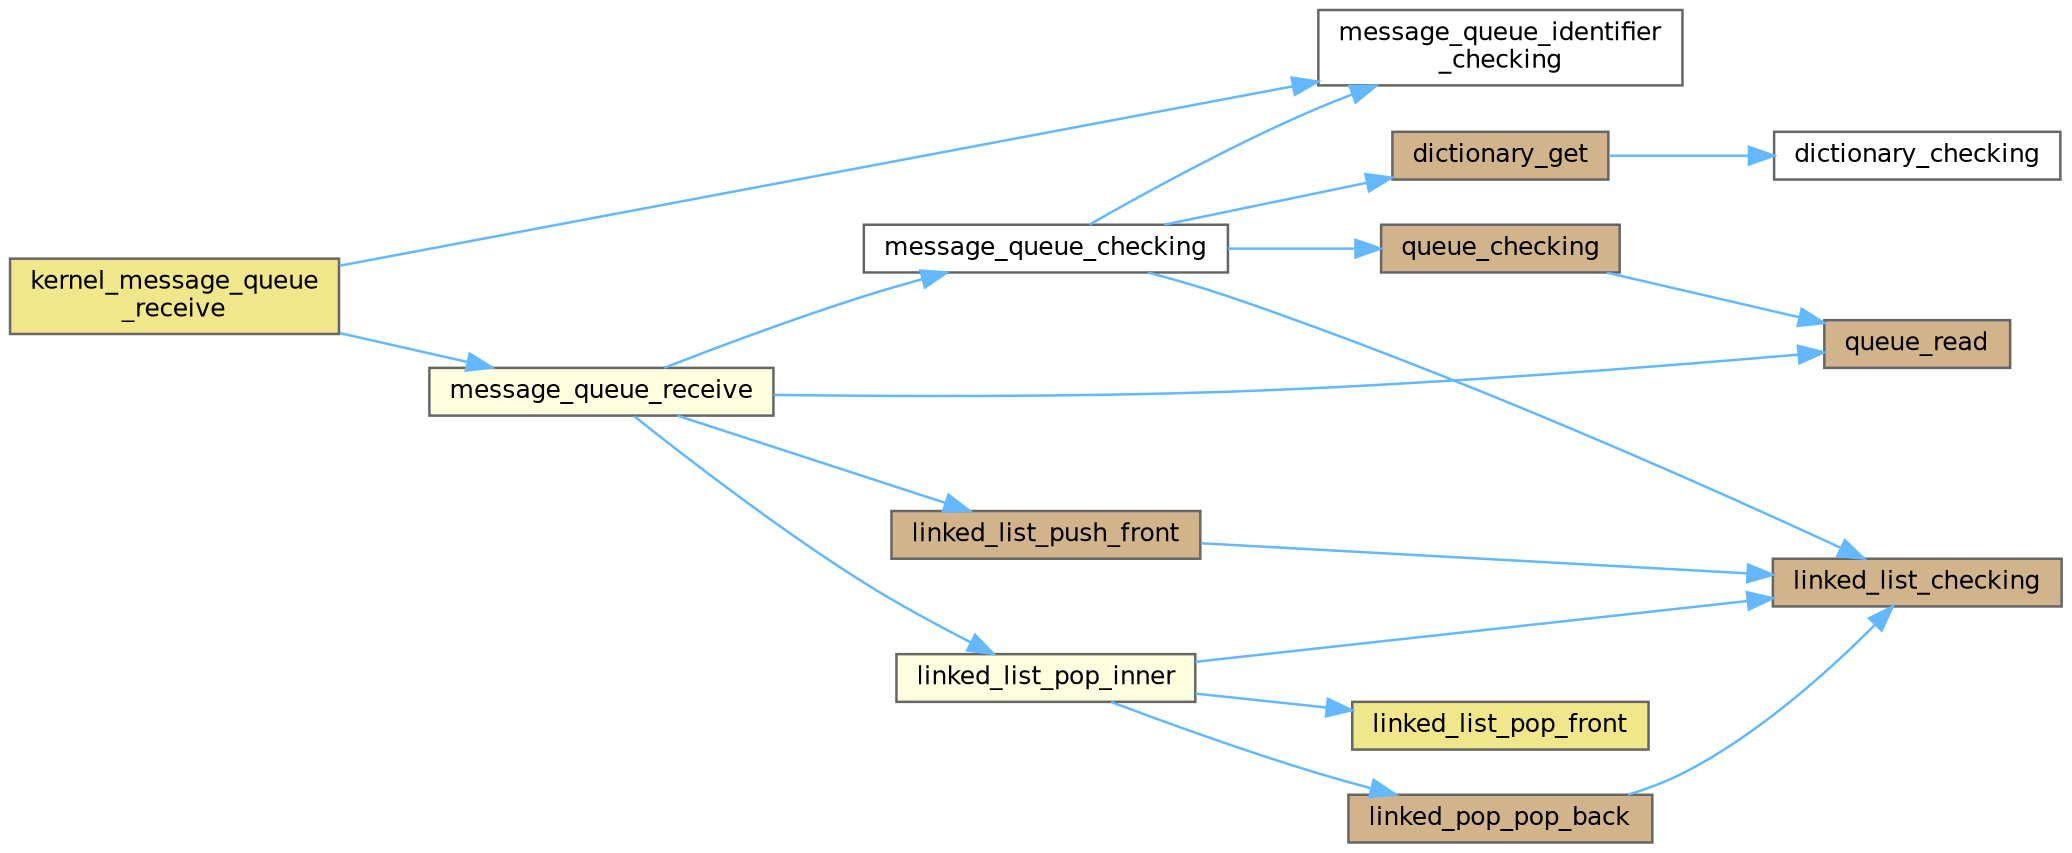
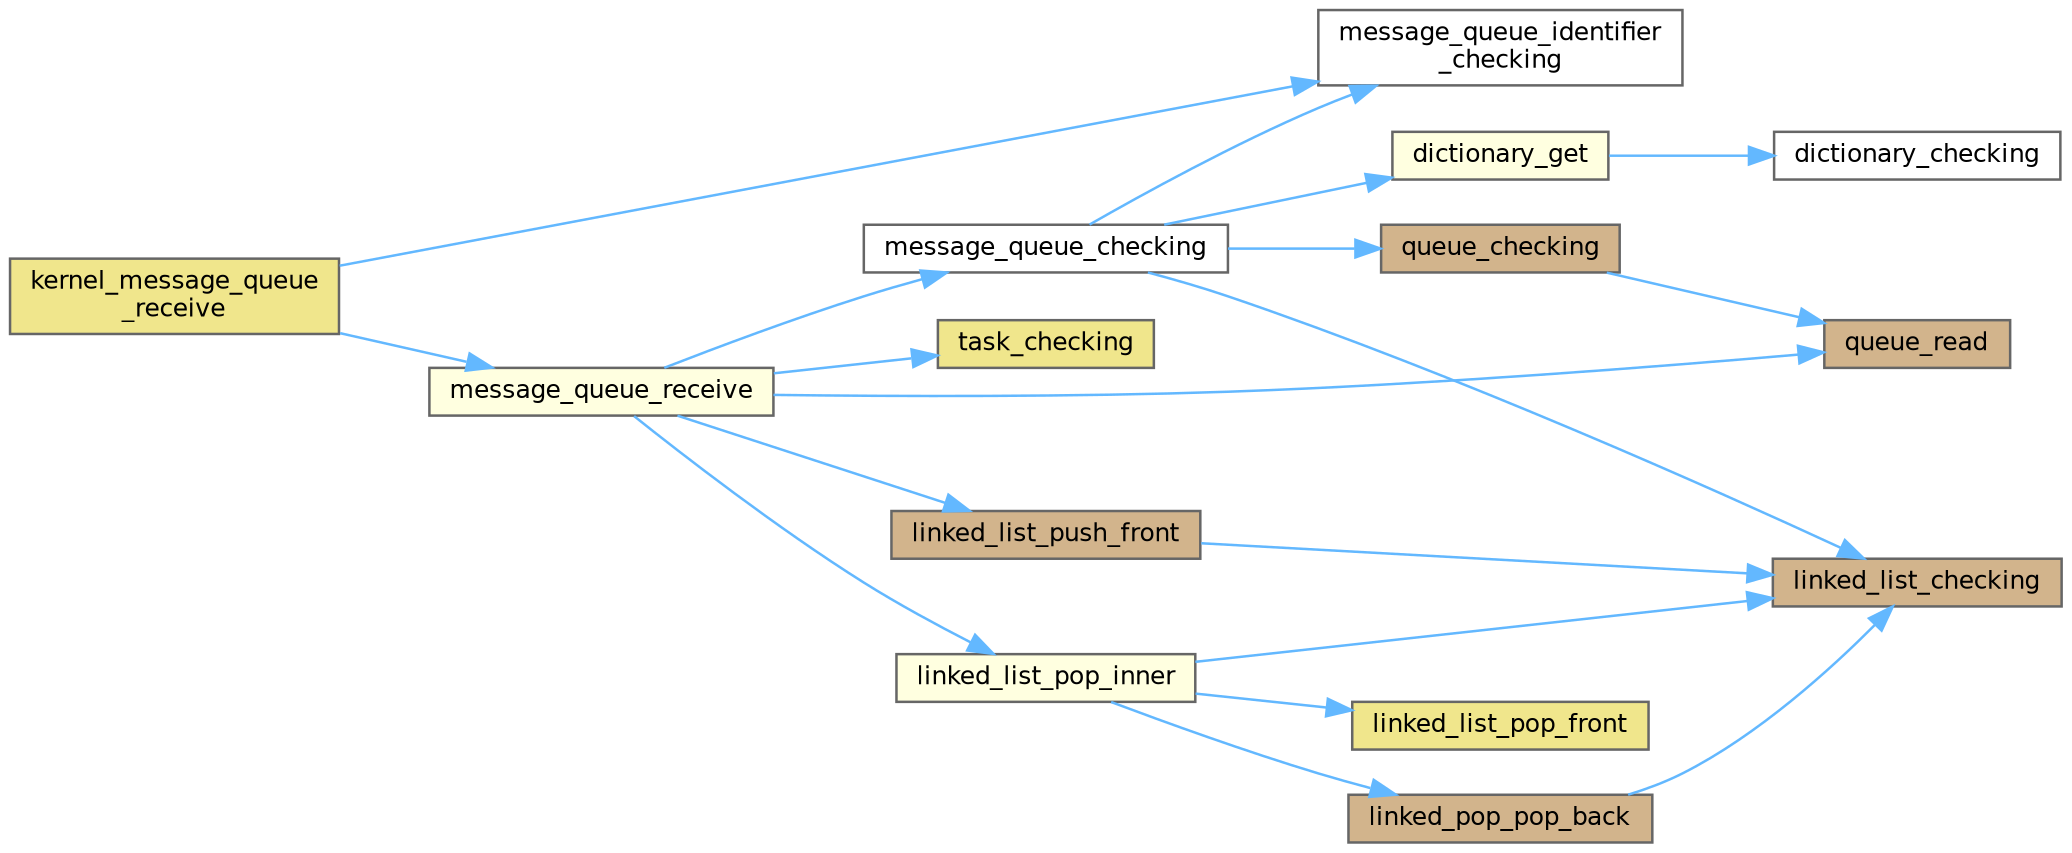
(1500, 156) -> (1500, 156)
none -> (1046, 344)
